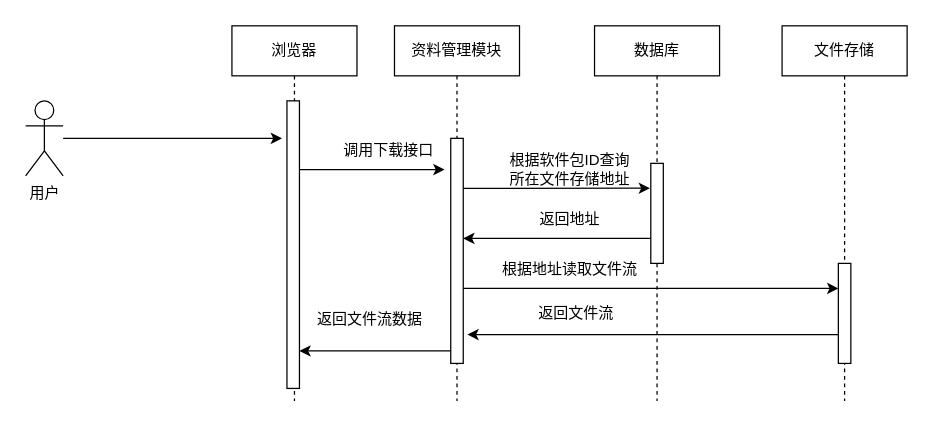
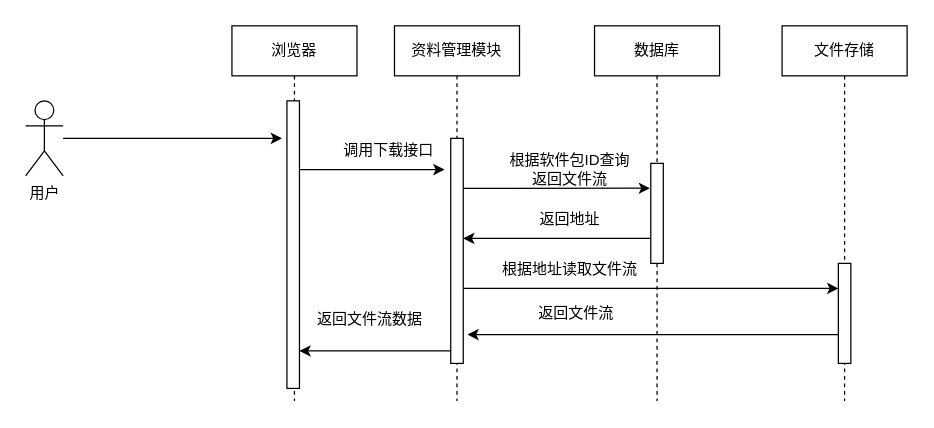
(570, 169) -> (570, 169)
